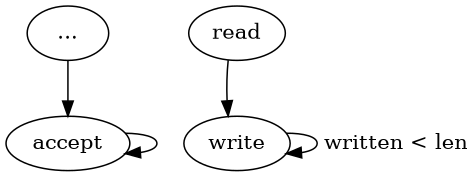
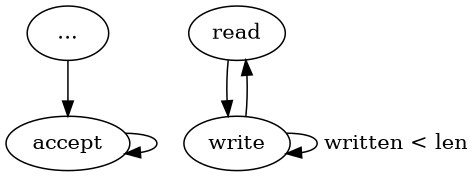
none -> (247, 96)
